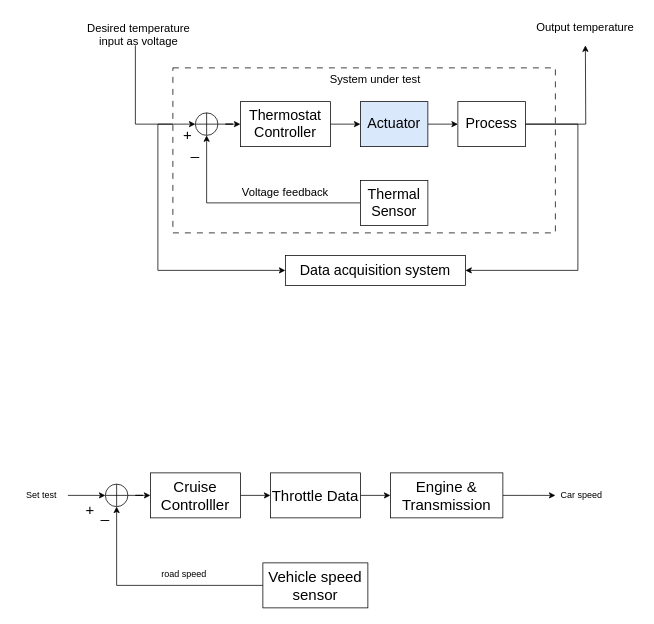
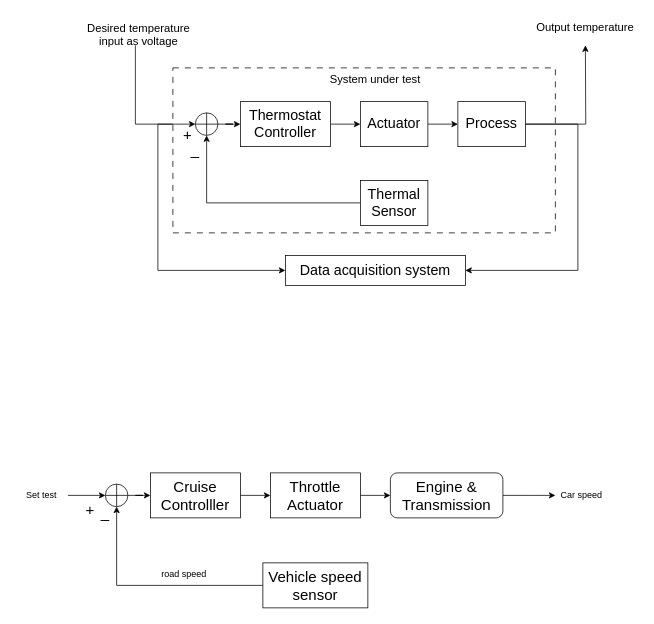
(394, 124) -> (394, 124)
(285, 192) -> none
(315, 495) -> (315, 495)
(447, 495) -> (447, 495)
